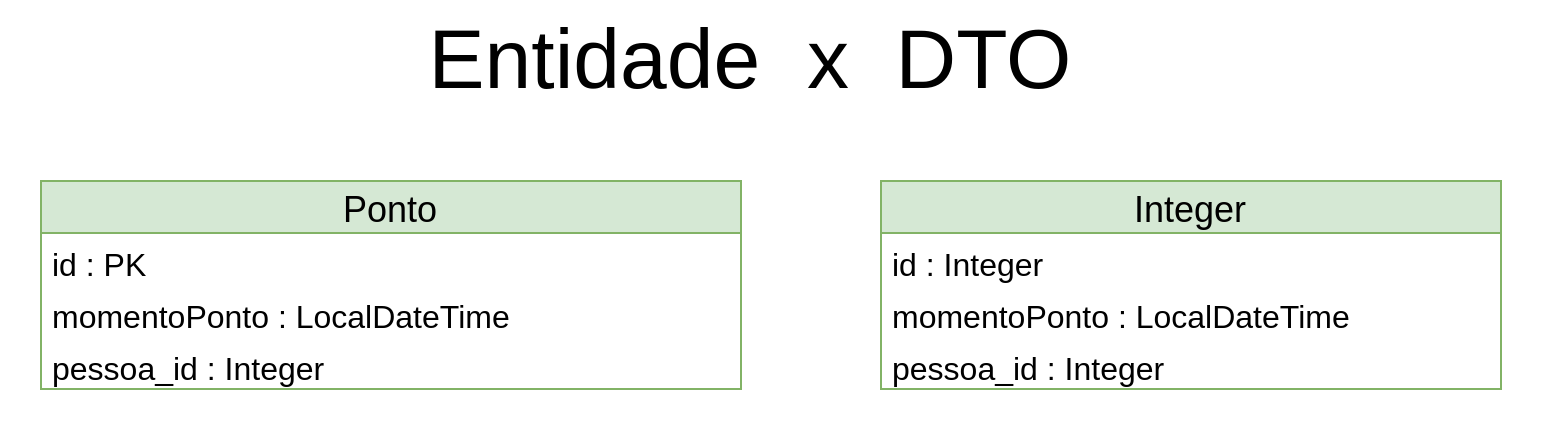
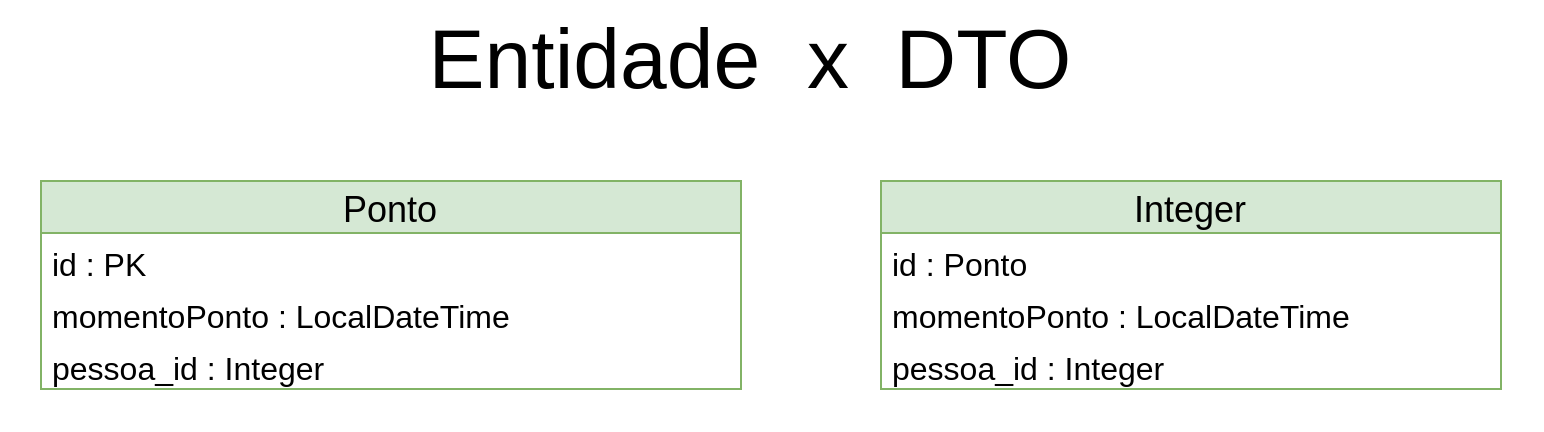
(983, 265) -> (965, 265)
